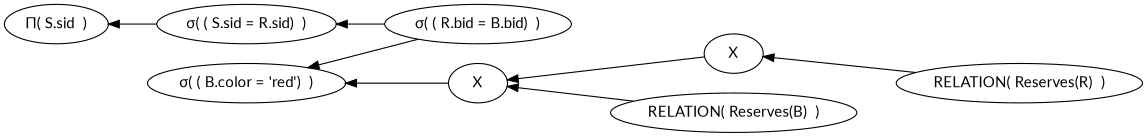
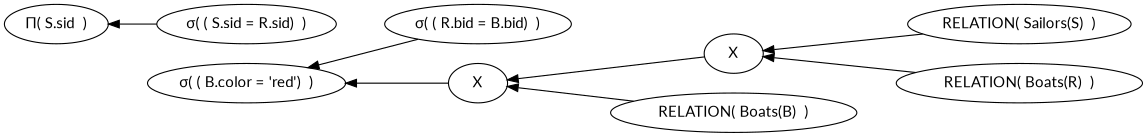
(366, 24) -> none
none -> (1019, 24)
(1019, 83) -> (1019, 83)
(734, 113) -> (734, 113)
